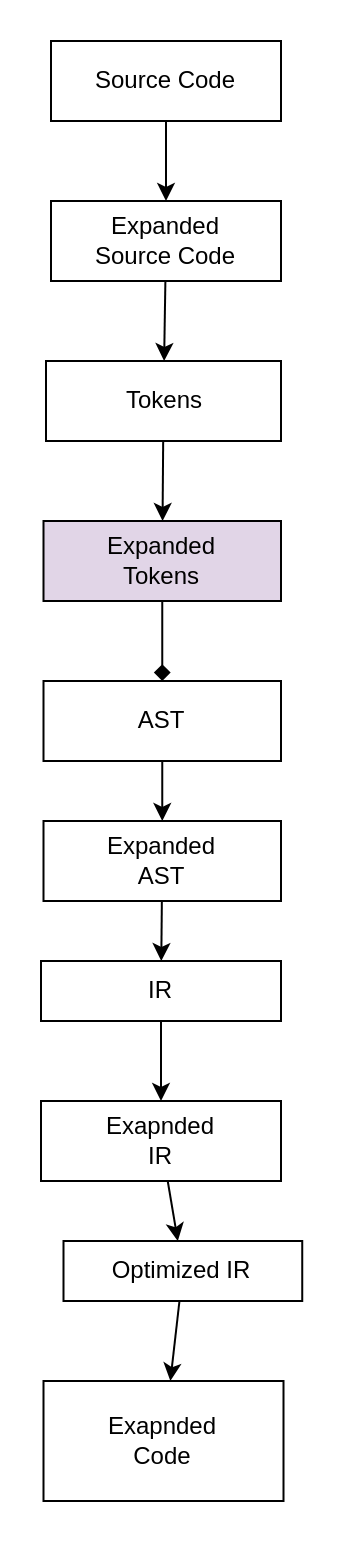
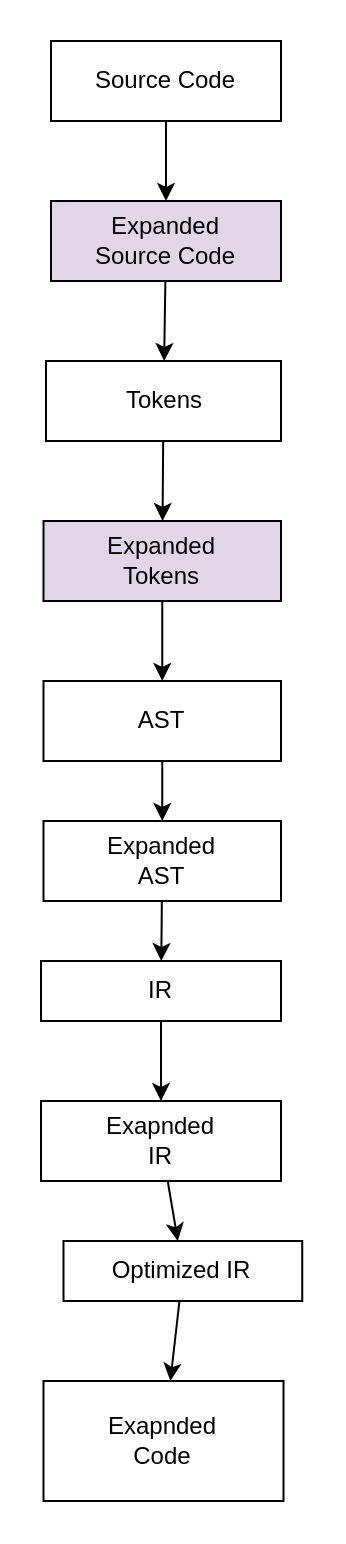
(166, 241) -> (166, 241)
(162, 664) -> (162, 665)
